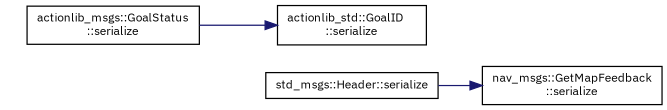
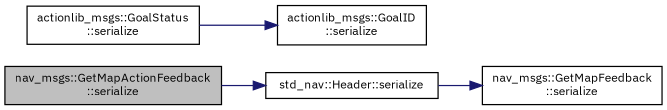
(352, 25) -> (352, 25)
none -> (113, 86)
(352, 86) -> (352, 86)
